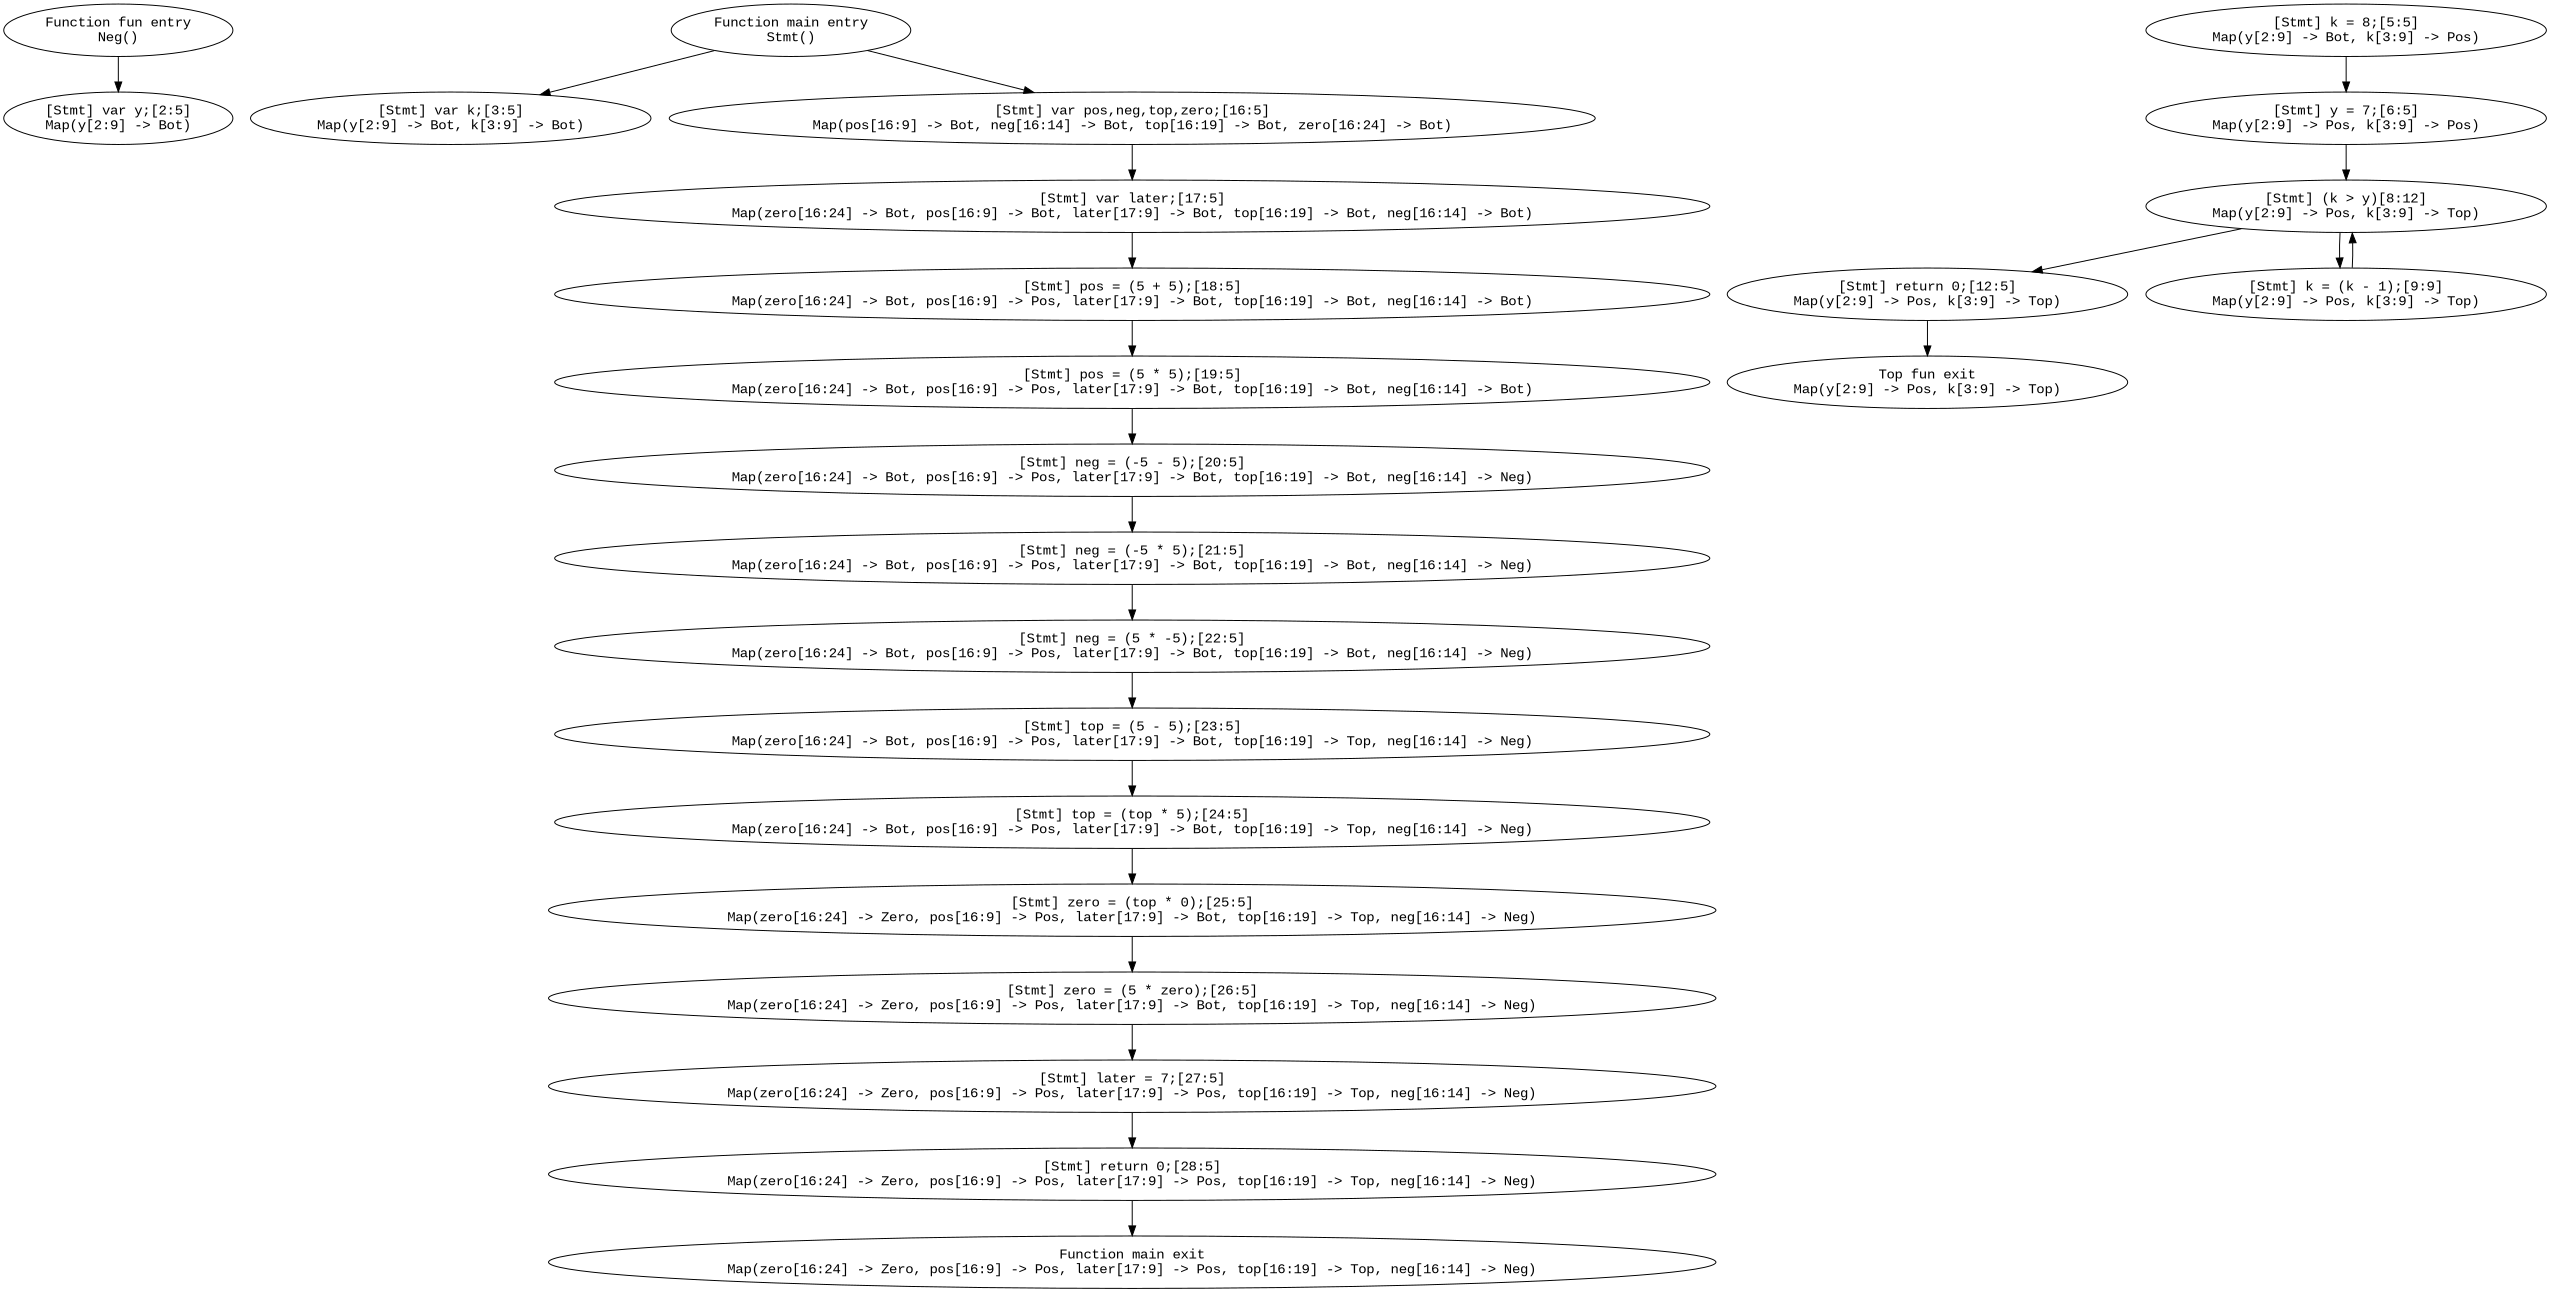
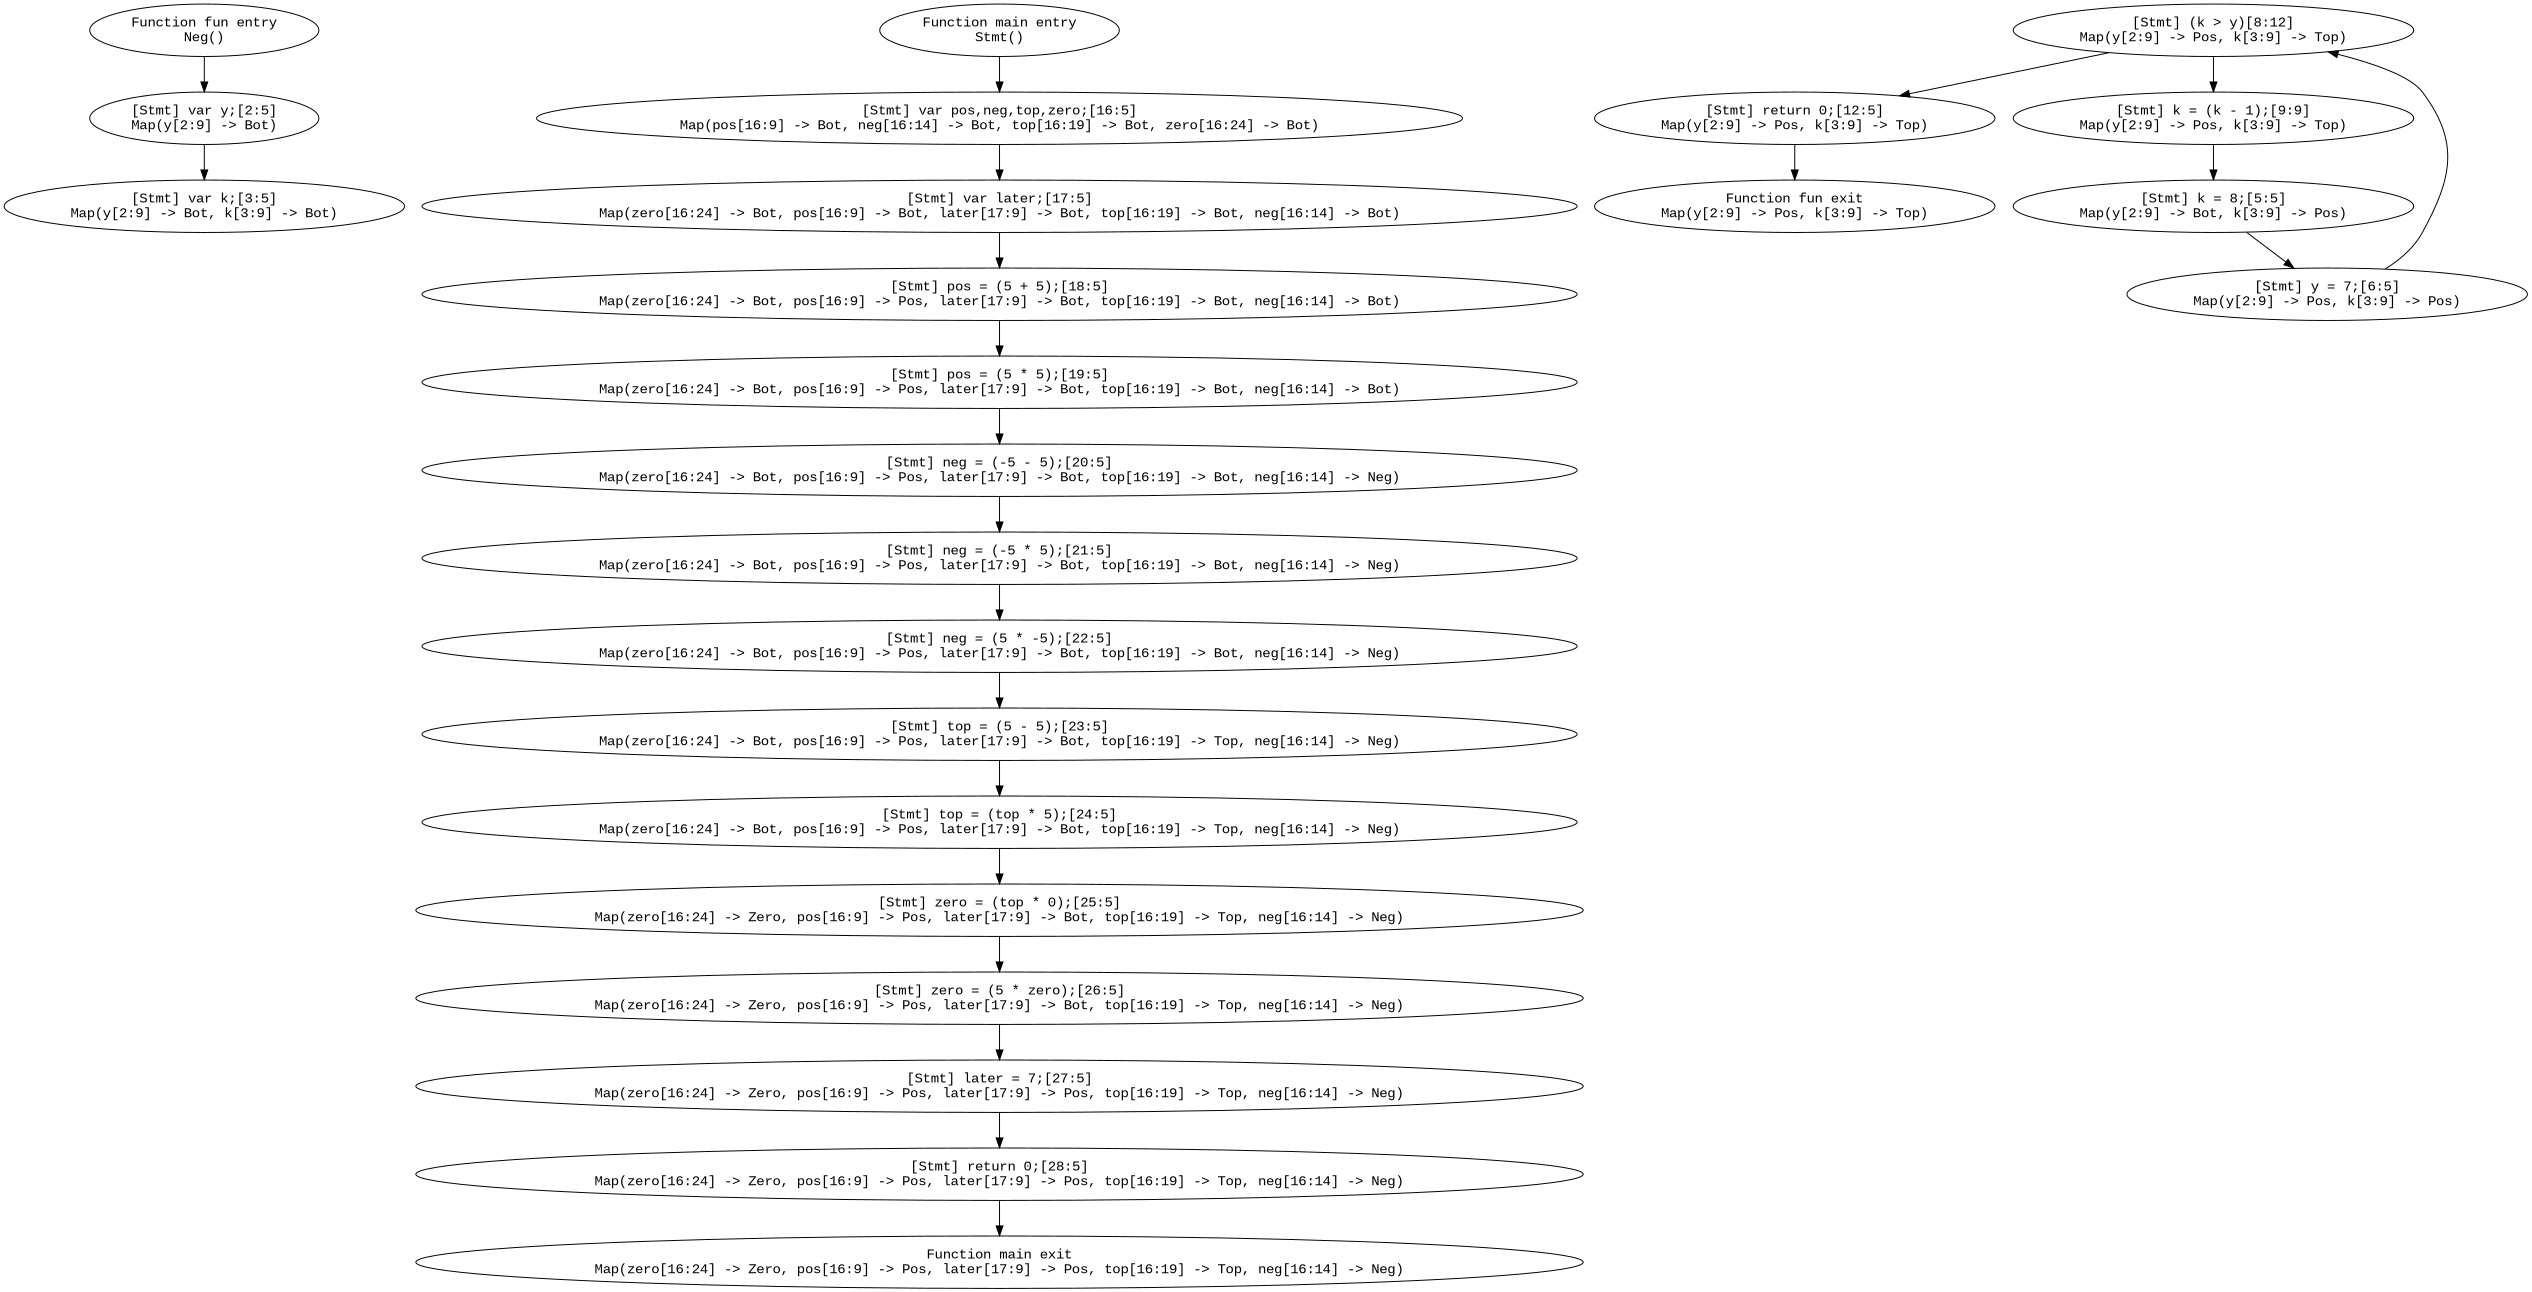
(632, 71) -> (204, 157)
(2353, 255) -> (2214, 157)
(1927, 382) -> (1795, 206)
